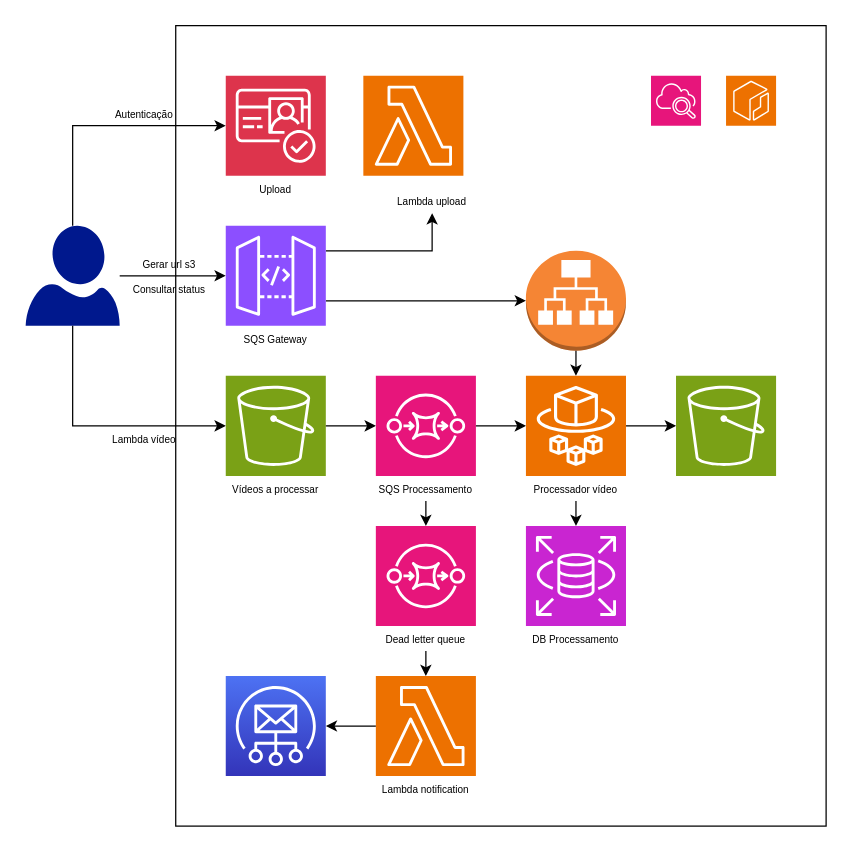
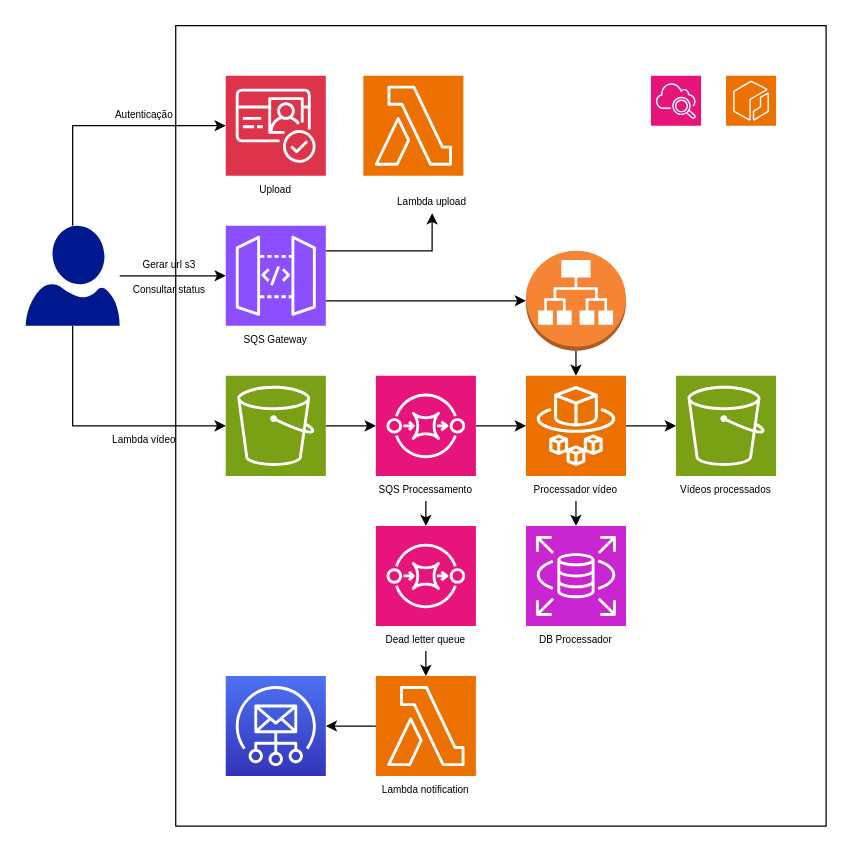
(276, 488) -> none
none -> (726, 488)
(576, 638) -> (576, 638)
